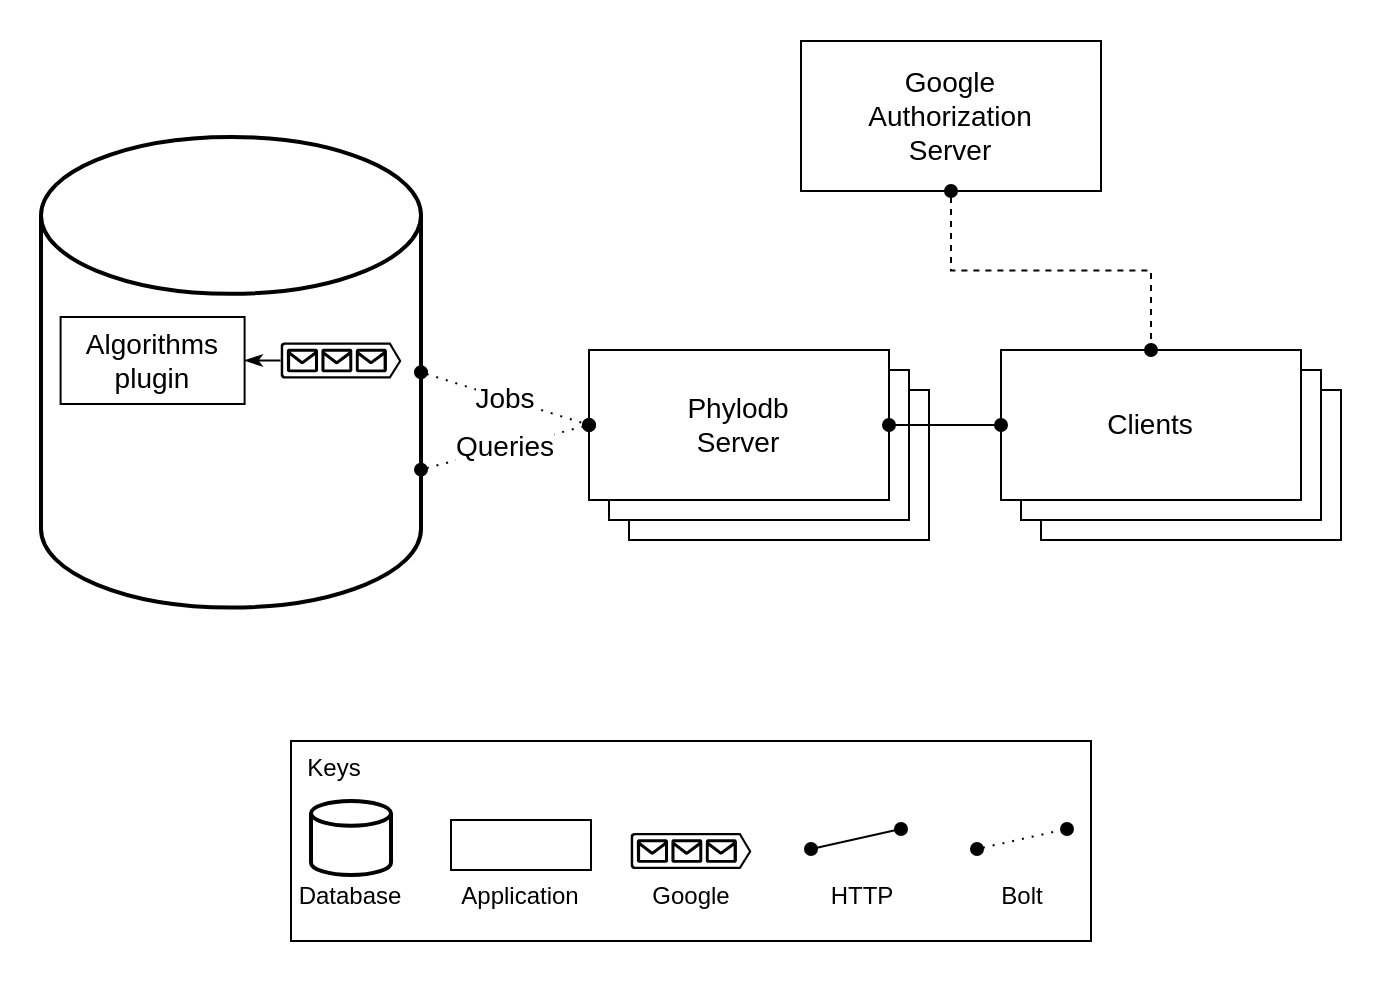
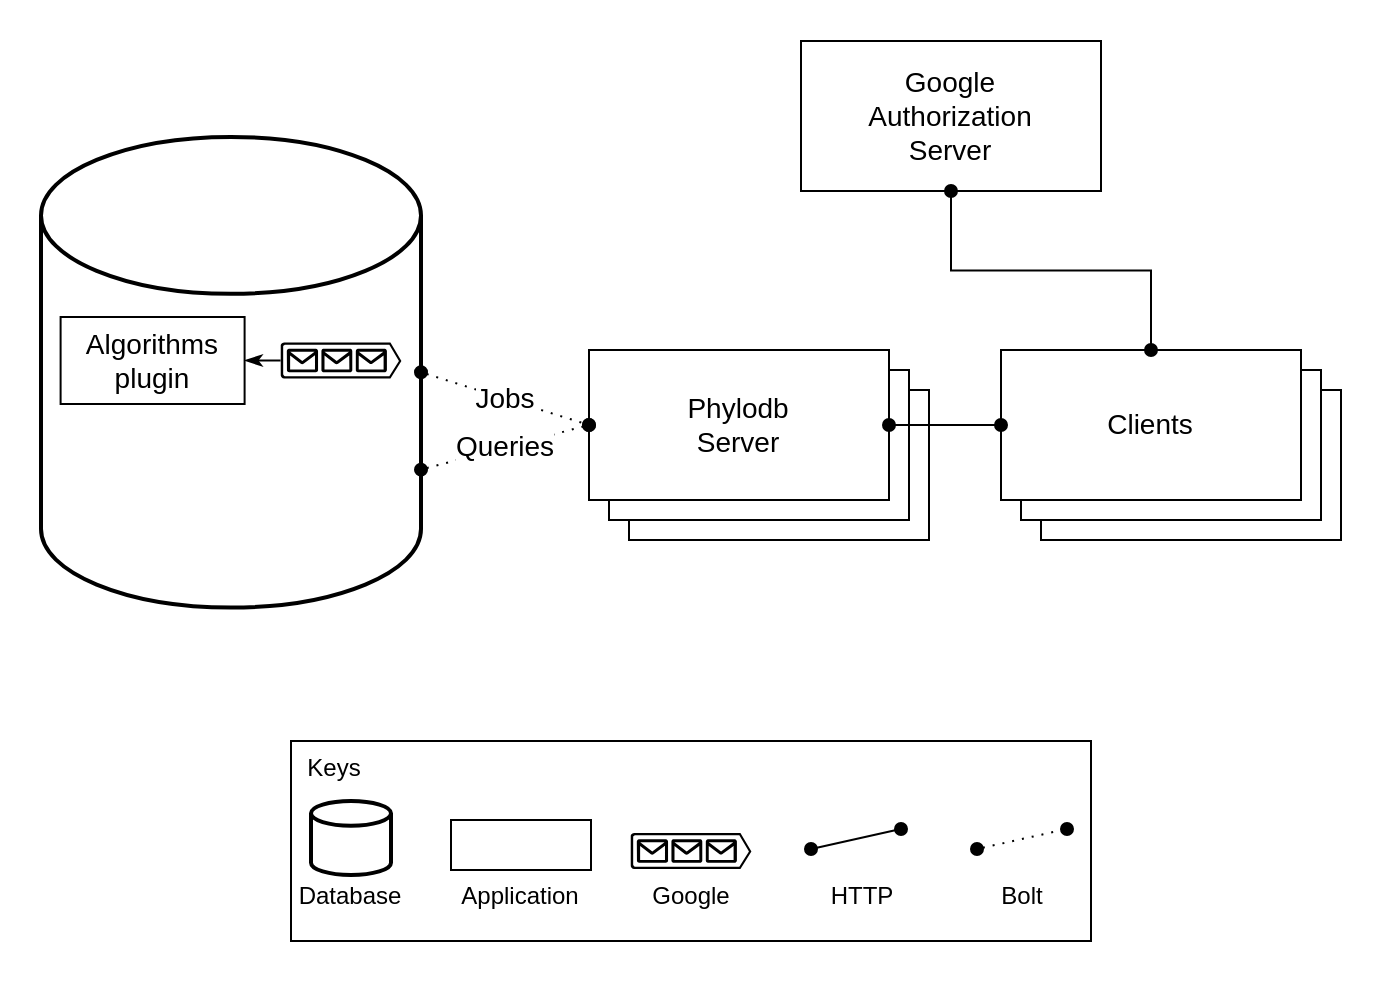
(1053, 271) -> (1053, 271)
